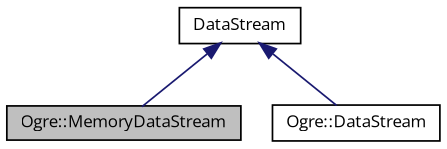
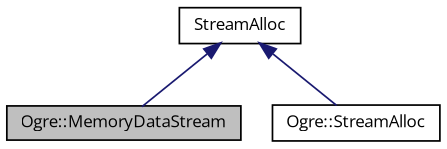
(240, 26) -> (240, 26)
(356, 123) -> (356, 123)
